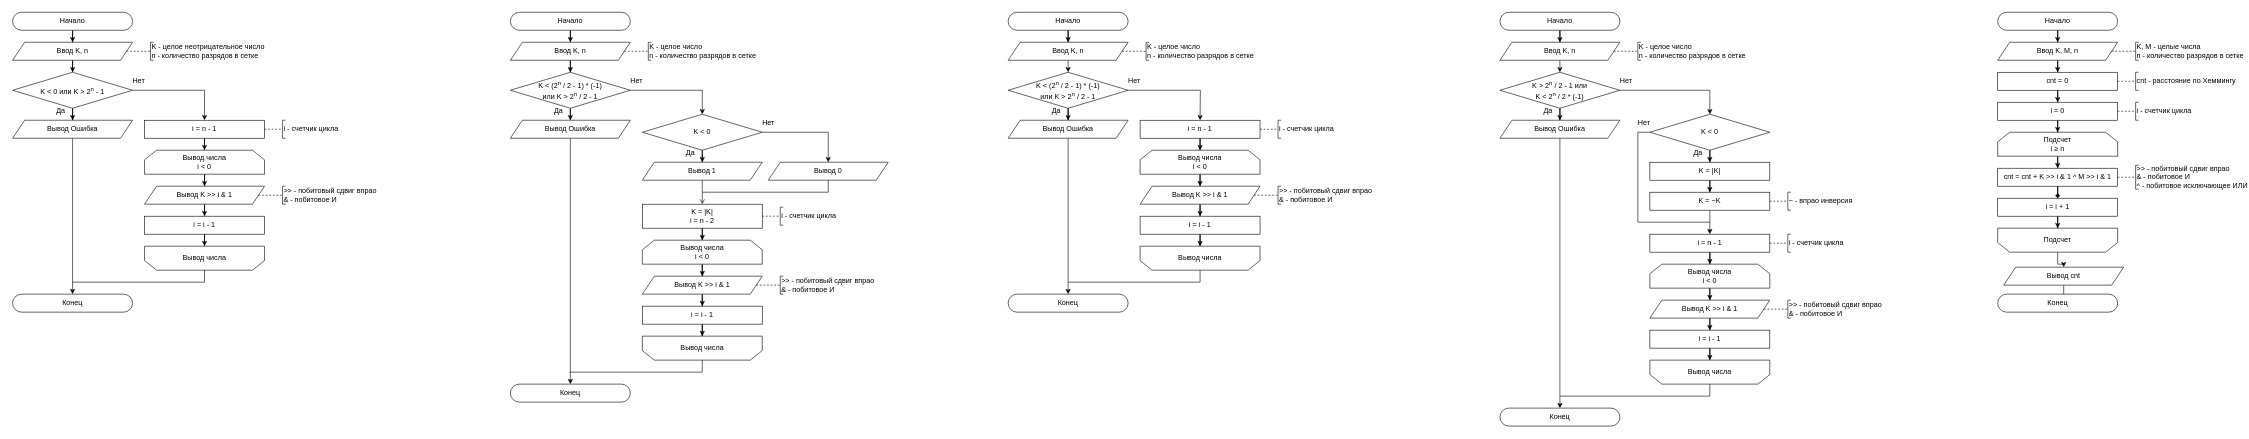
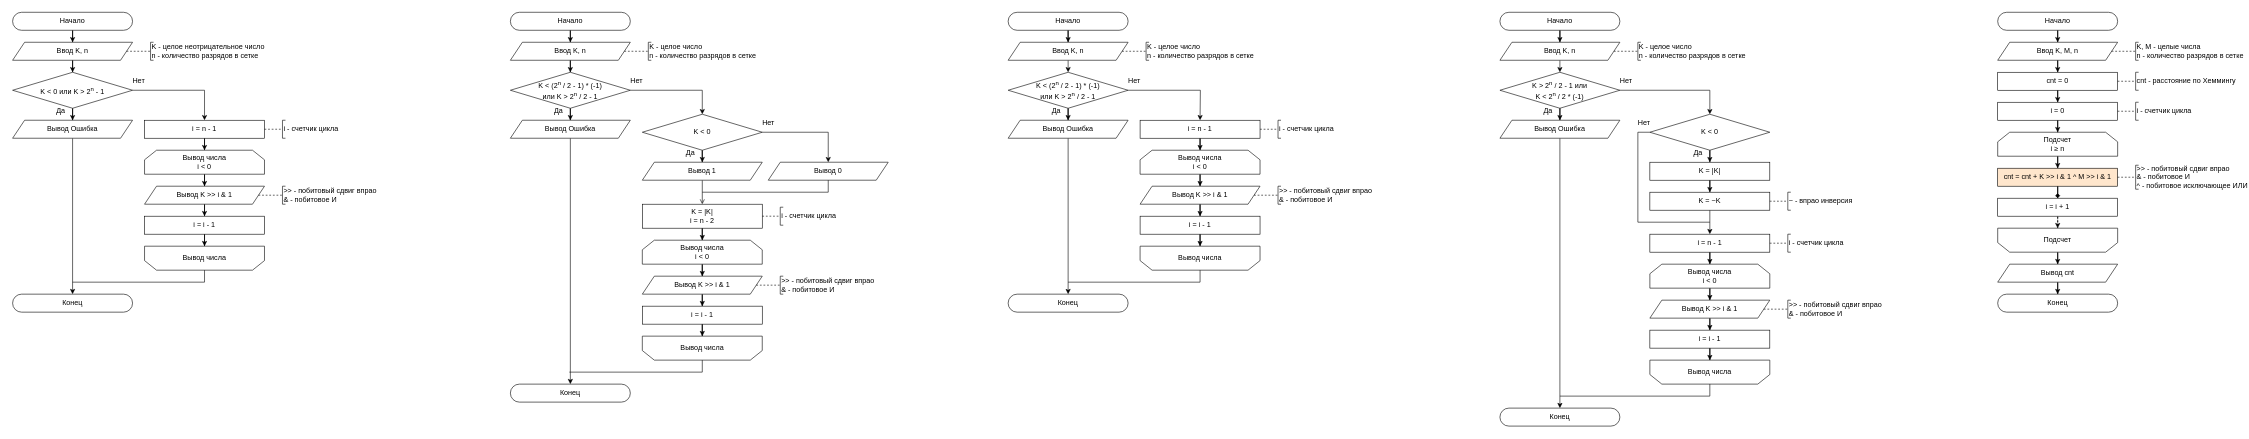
(2058, 177) -> (2058, 177)
(2058, 224) -> (2058, 224)
(2064, 276) -> (2058, 273)
